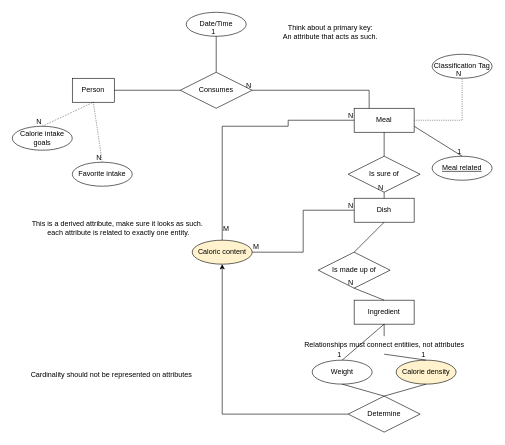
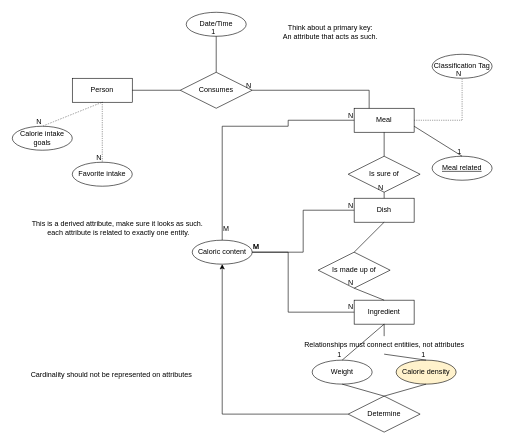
(93, 90) -> (102, 90)
(222, 252) -> (222, 252)
none -> (292, 312)
